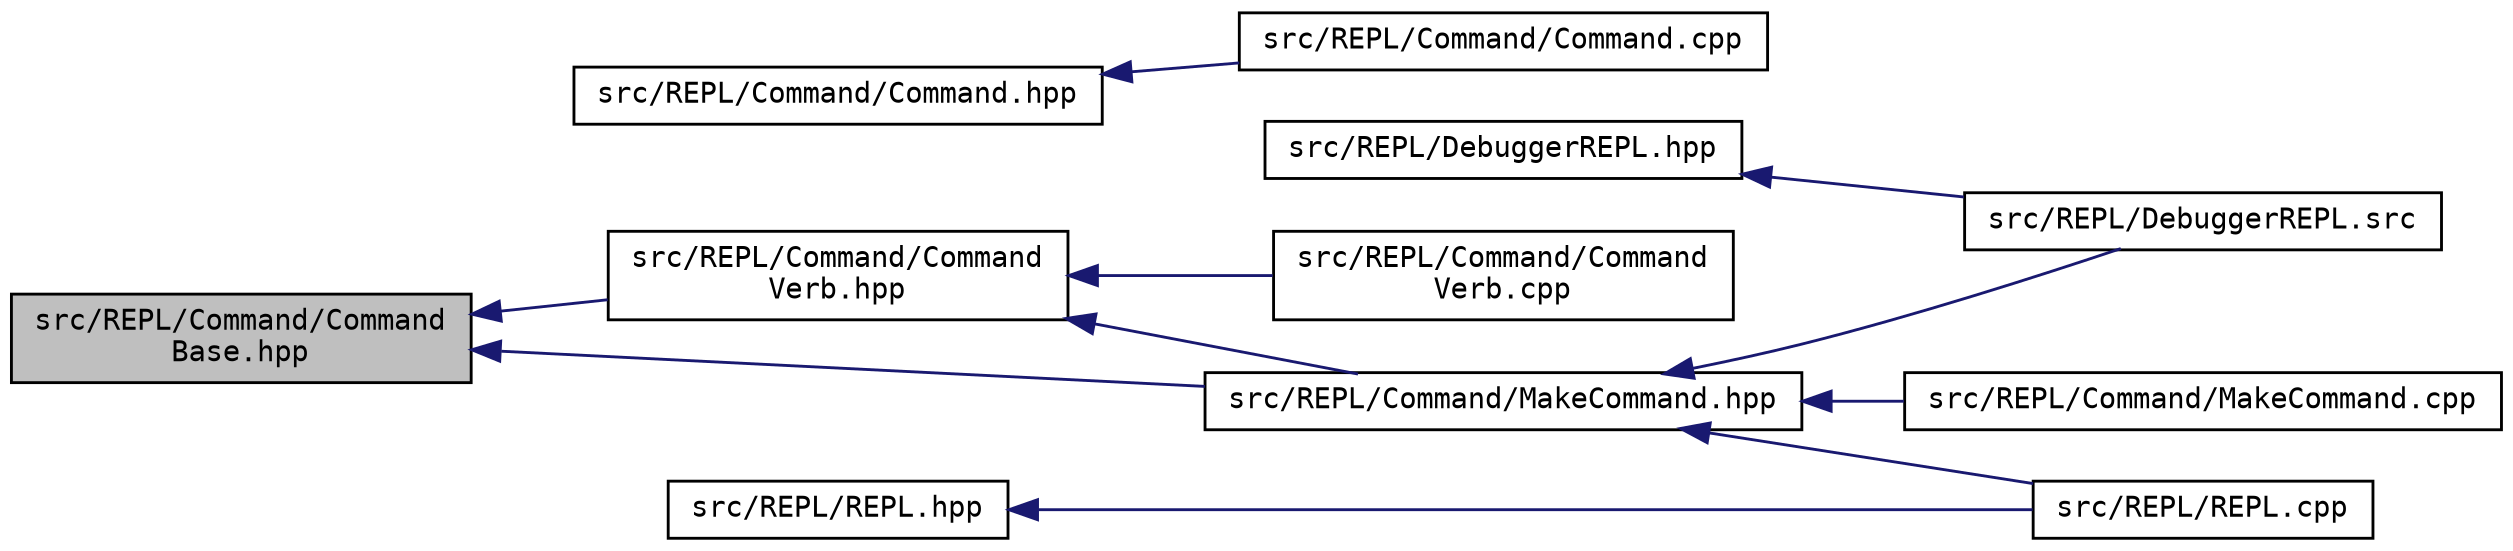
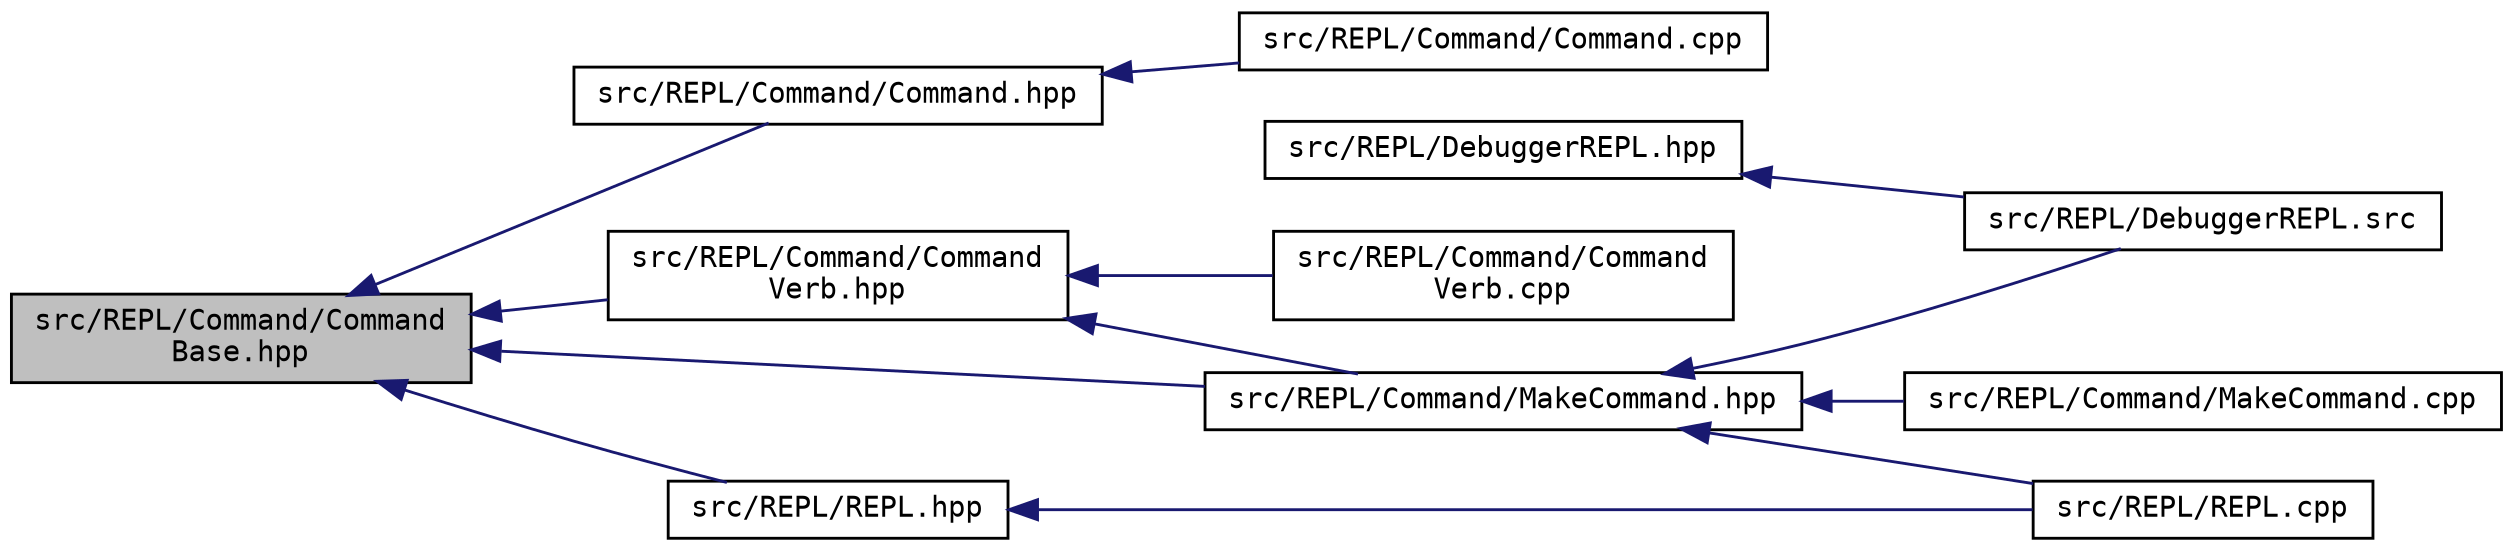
none -> (572, 204)
none -> (565, 439)
